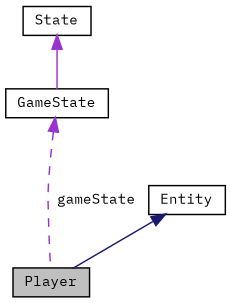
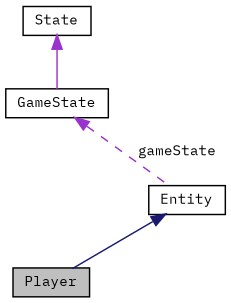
(48, 200) -> (128, 156)
